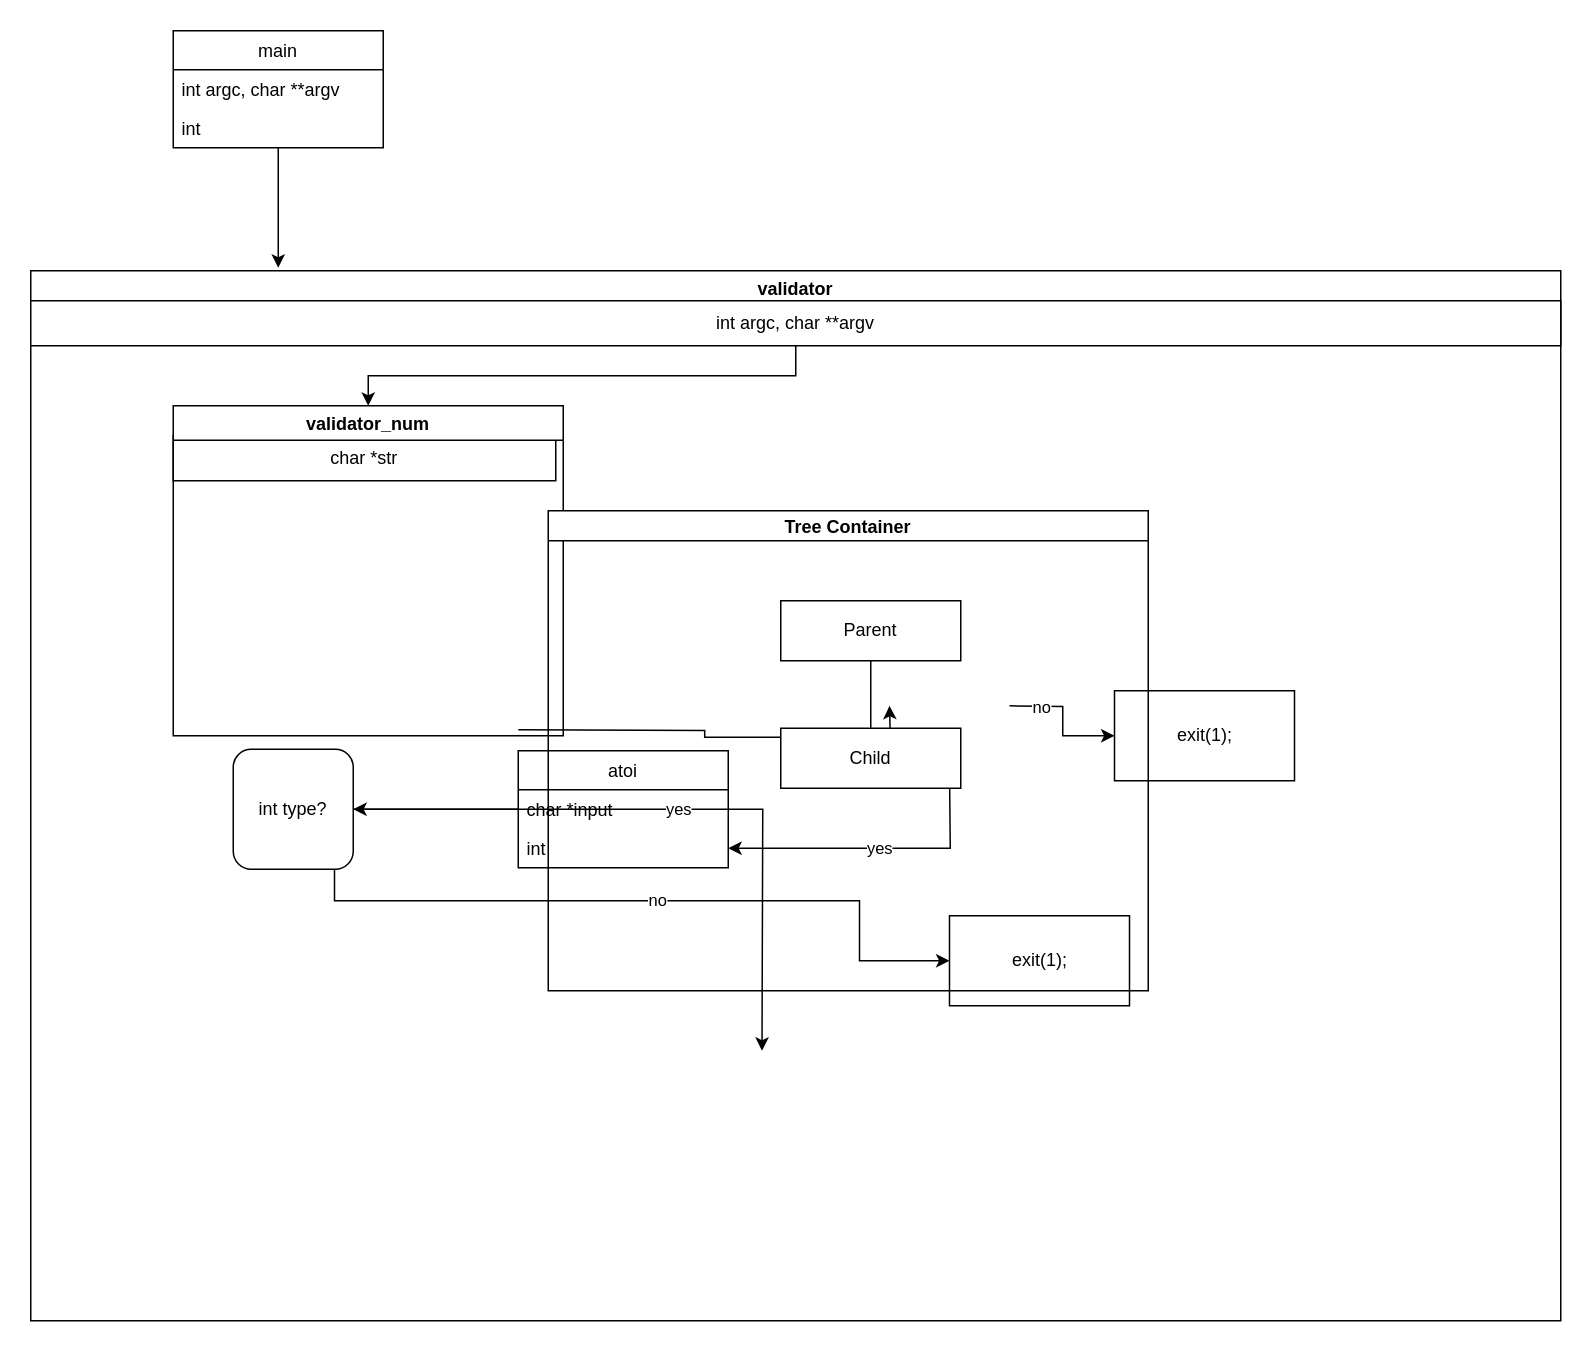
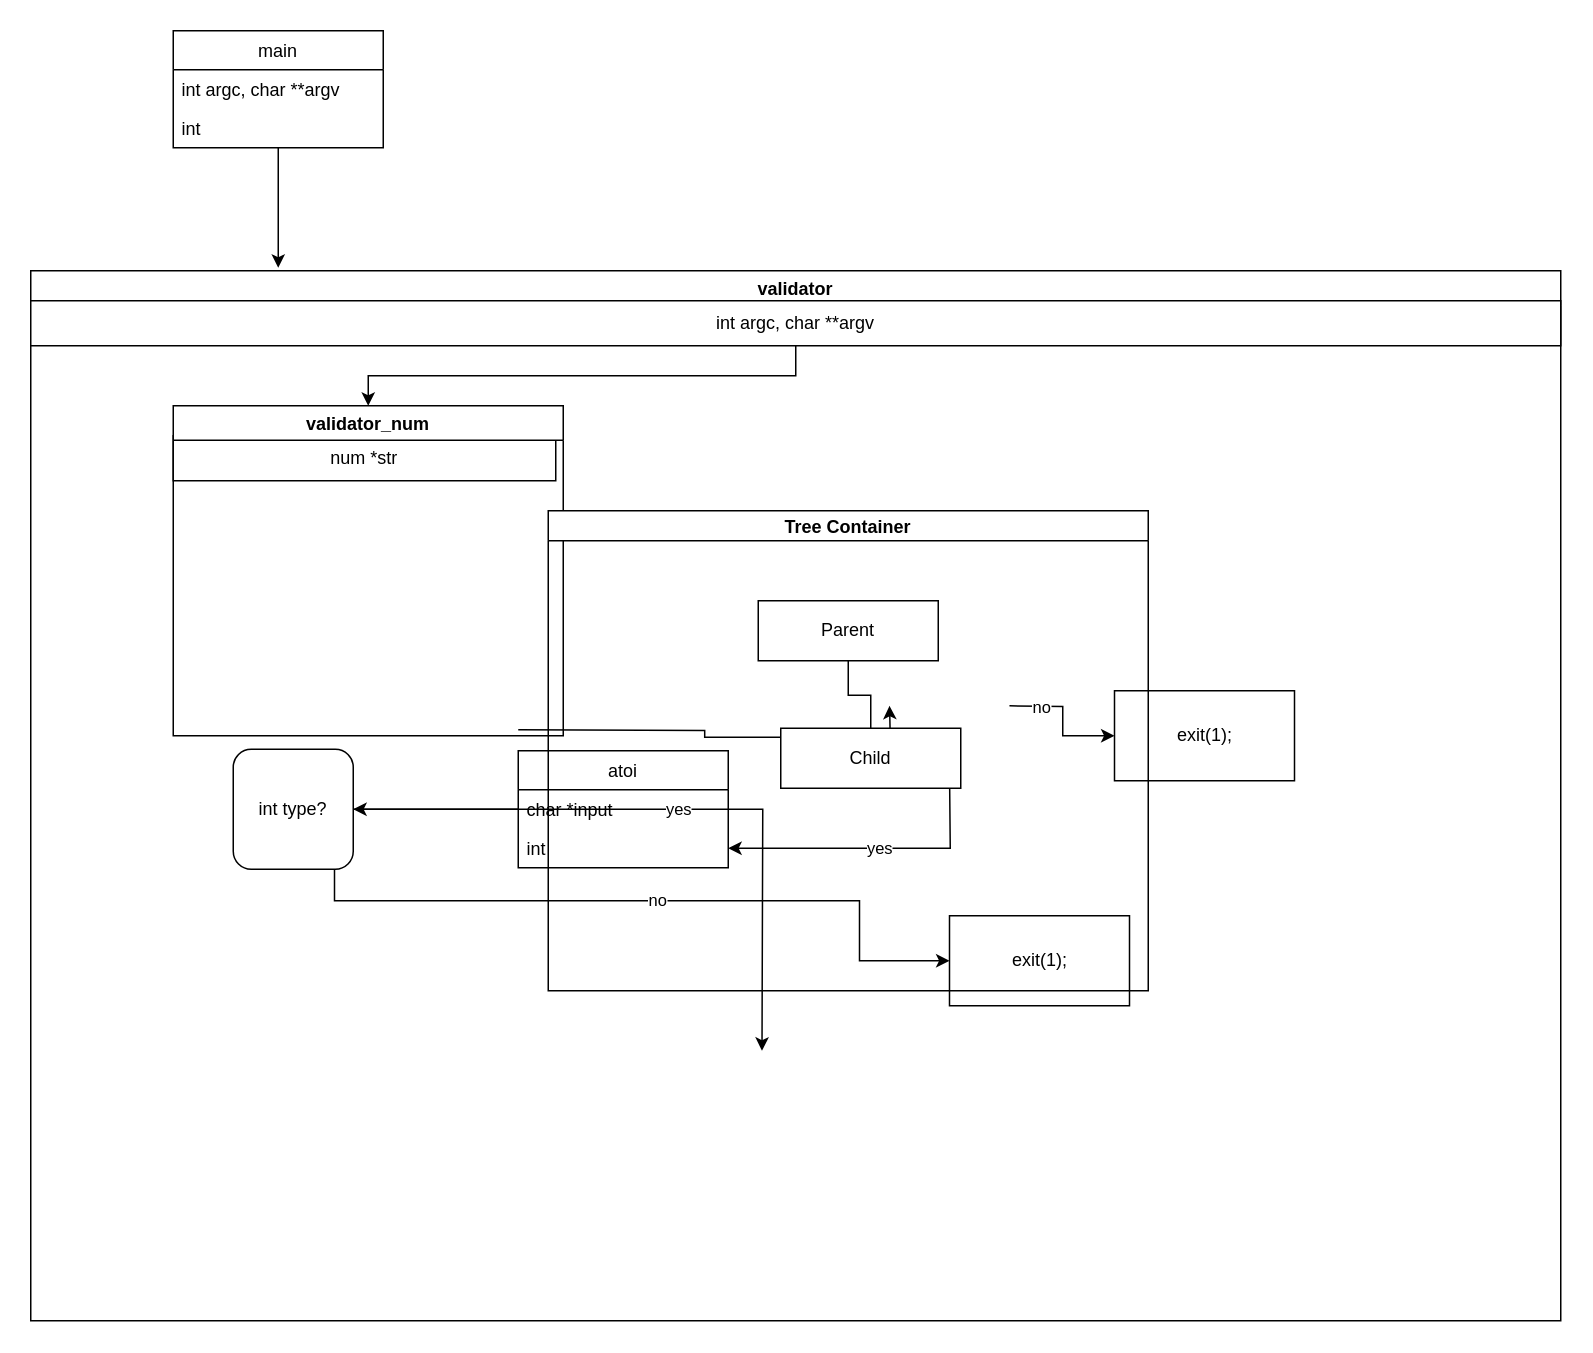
(365, 458) -> (365, 458)
(871, 631) -> (848, 631)
